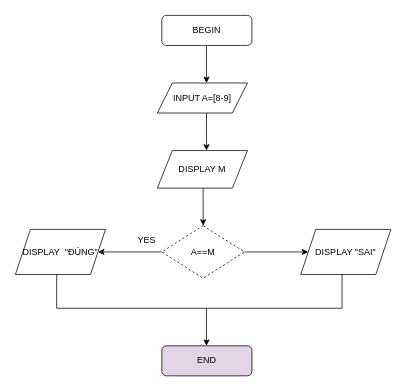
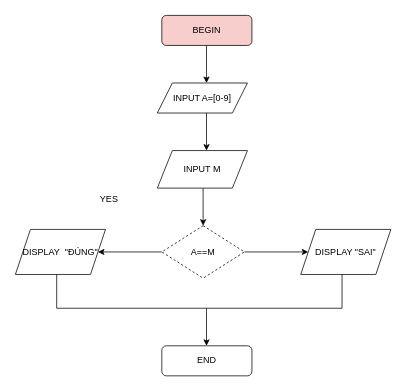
(207, 30) -> (207, 30)
(202, 98) -> (202, 98)
(202, 169) -> (202, 169)
(147, 240) -> (109, 199)
(207, 360) -> (207, 360)
